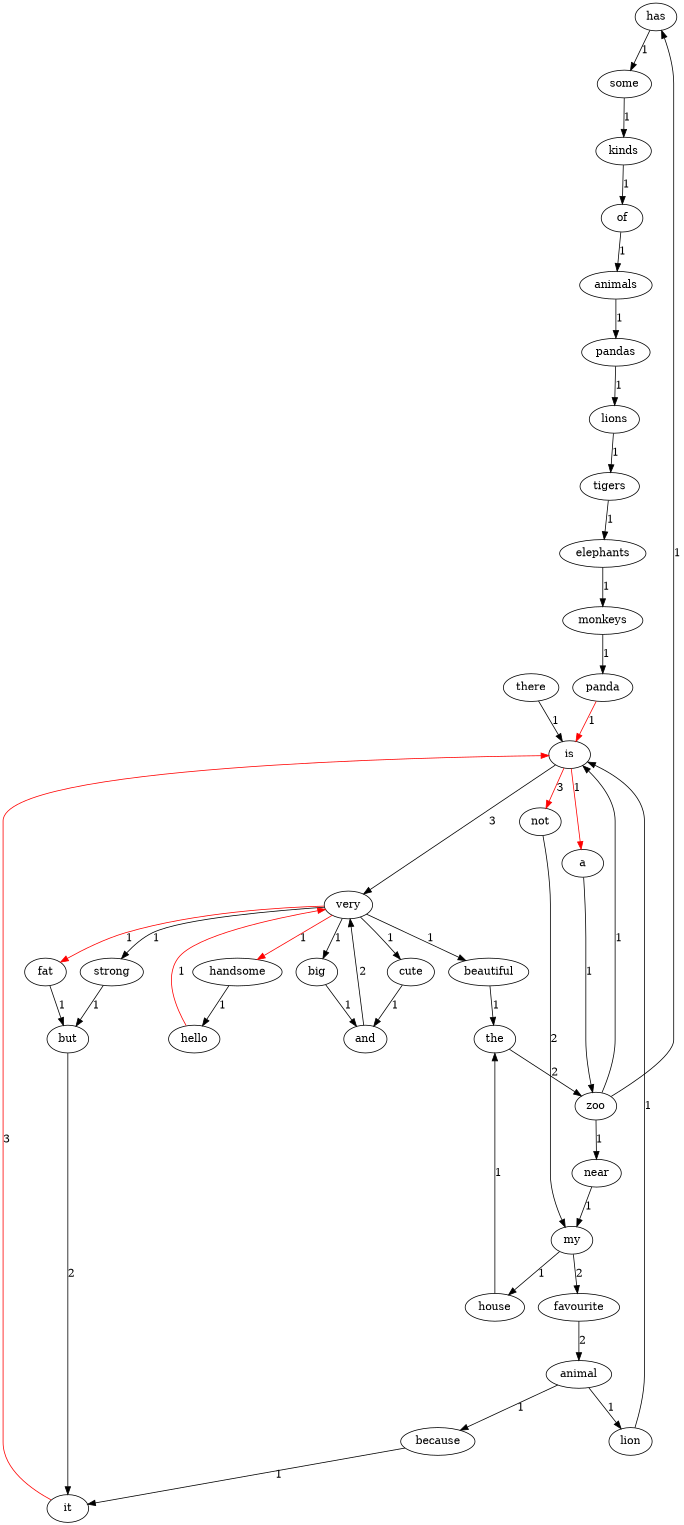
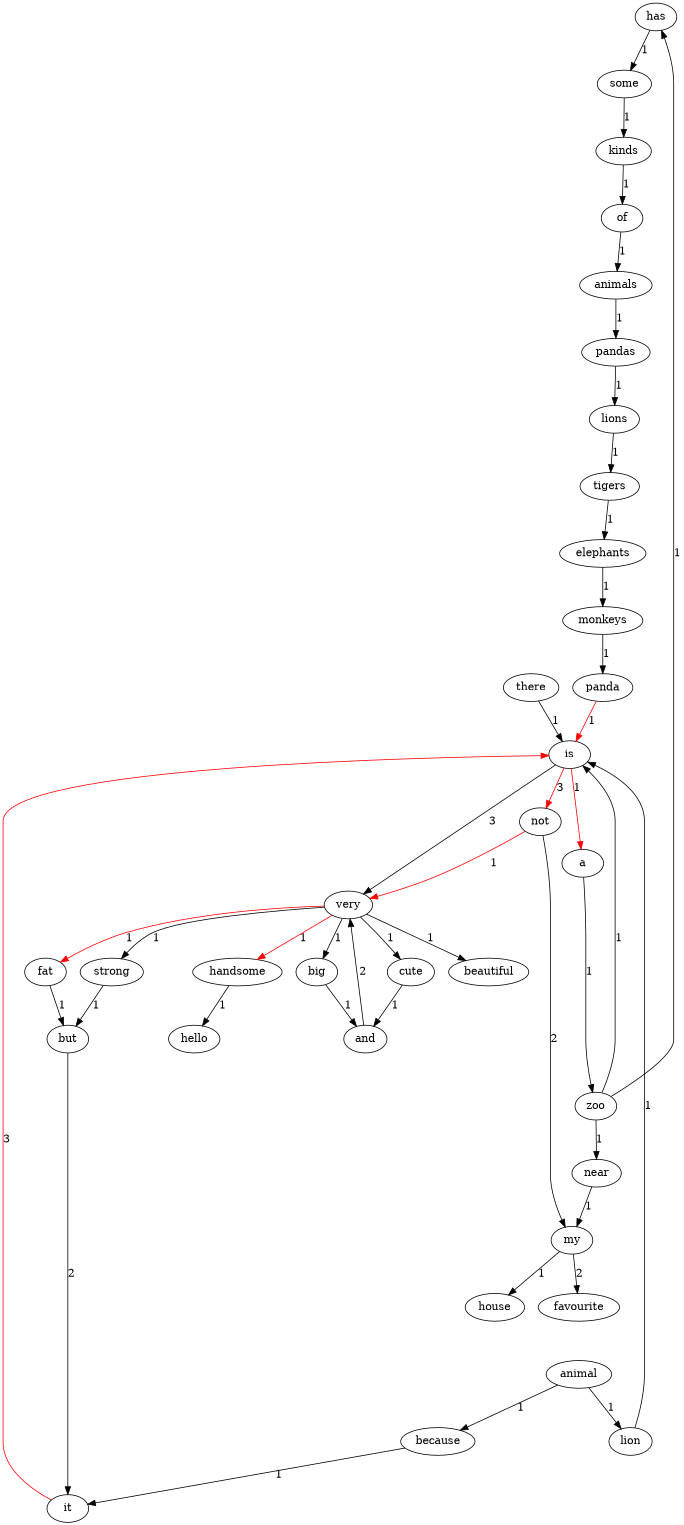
(211, 938) -> (453, 869)
(495, 1039) -> none
(579, 1337) -> none
